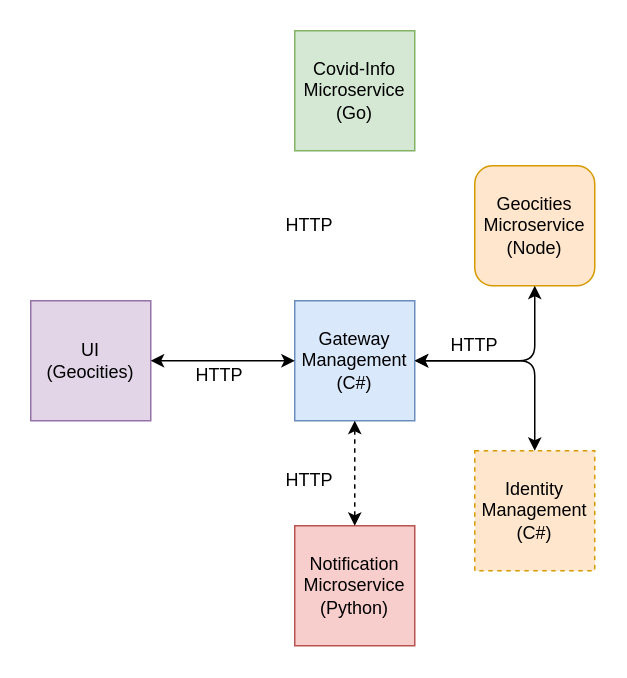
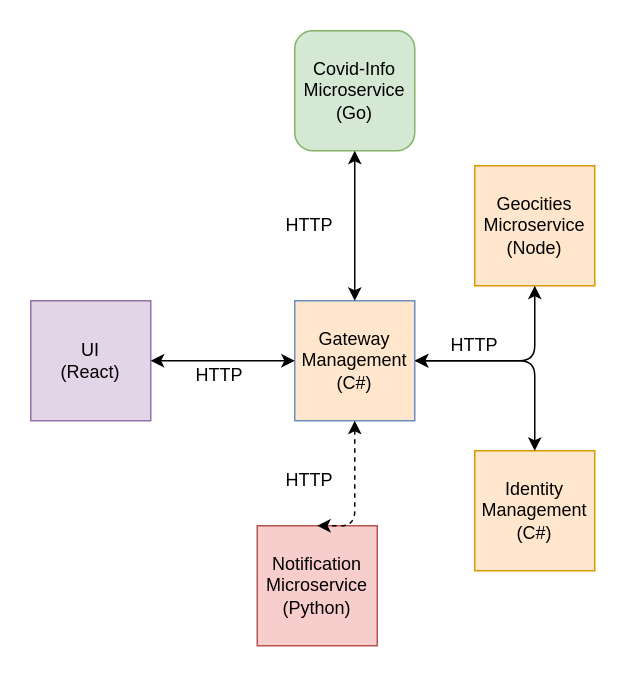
(355, 91) -> (355, 91)
none -> (355, 226)
(535, 226) -> (535, 226)
(91, 361) -> (91, 361)
(355, 361) -> (355, 361)
(535, 511) -> (535, 511)
(355, 586) -> (317, 586)
